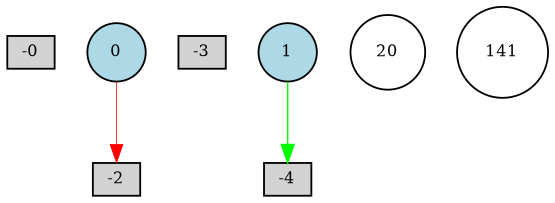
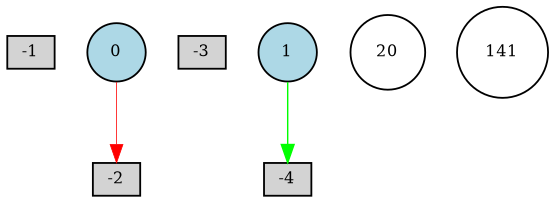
(31, 52) -> (31, 52)
